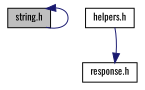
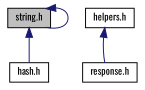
(116, 40) -> (103, 50)
none -> (29, 72)
